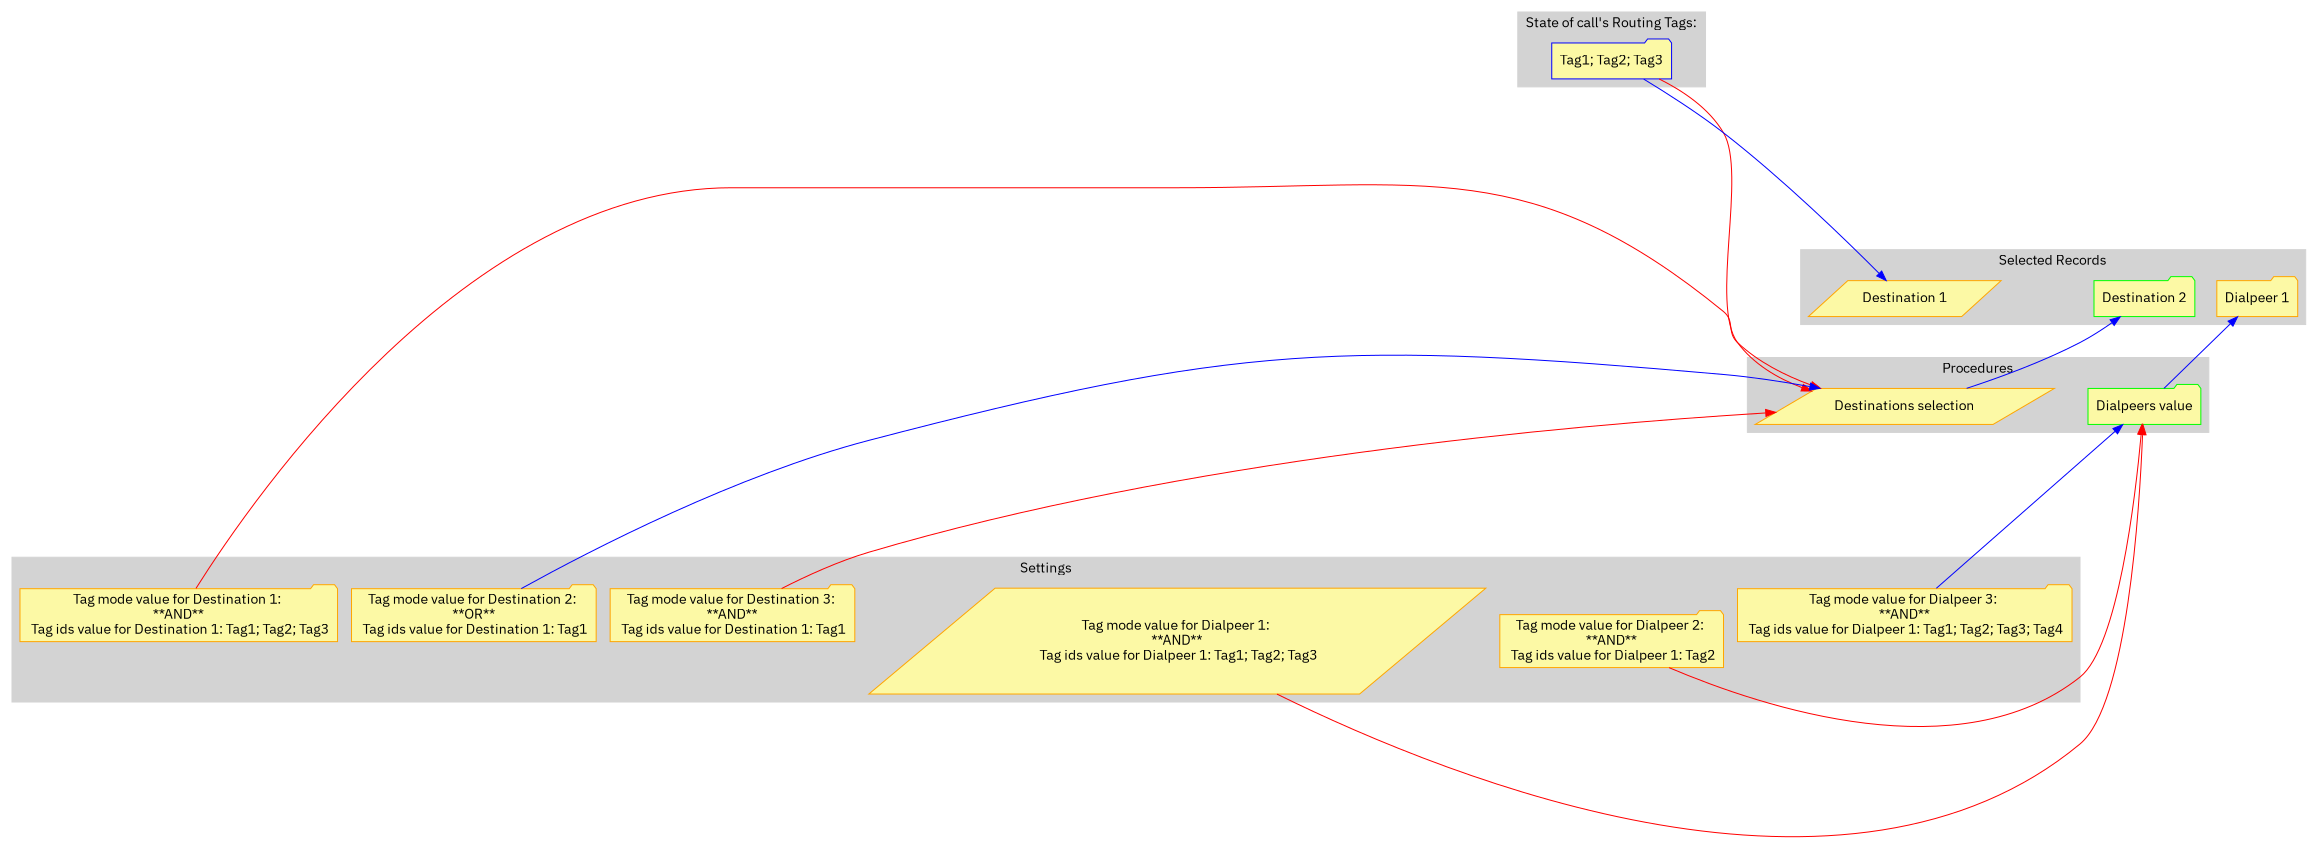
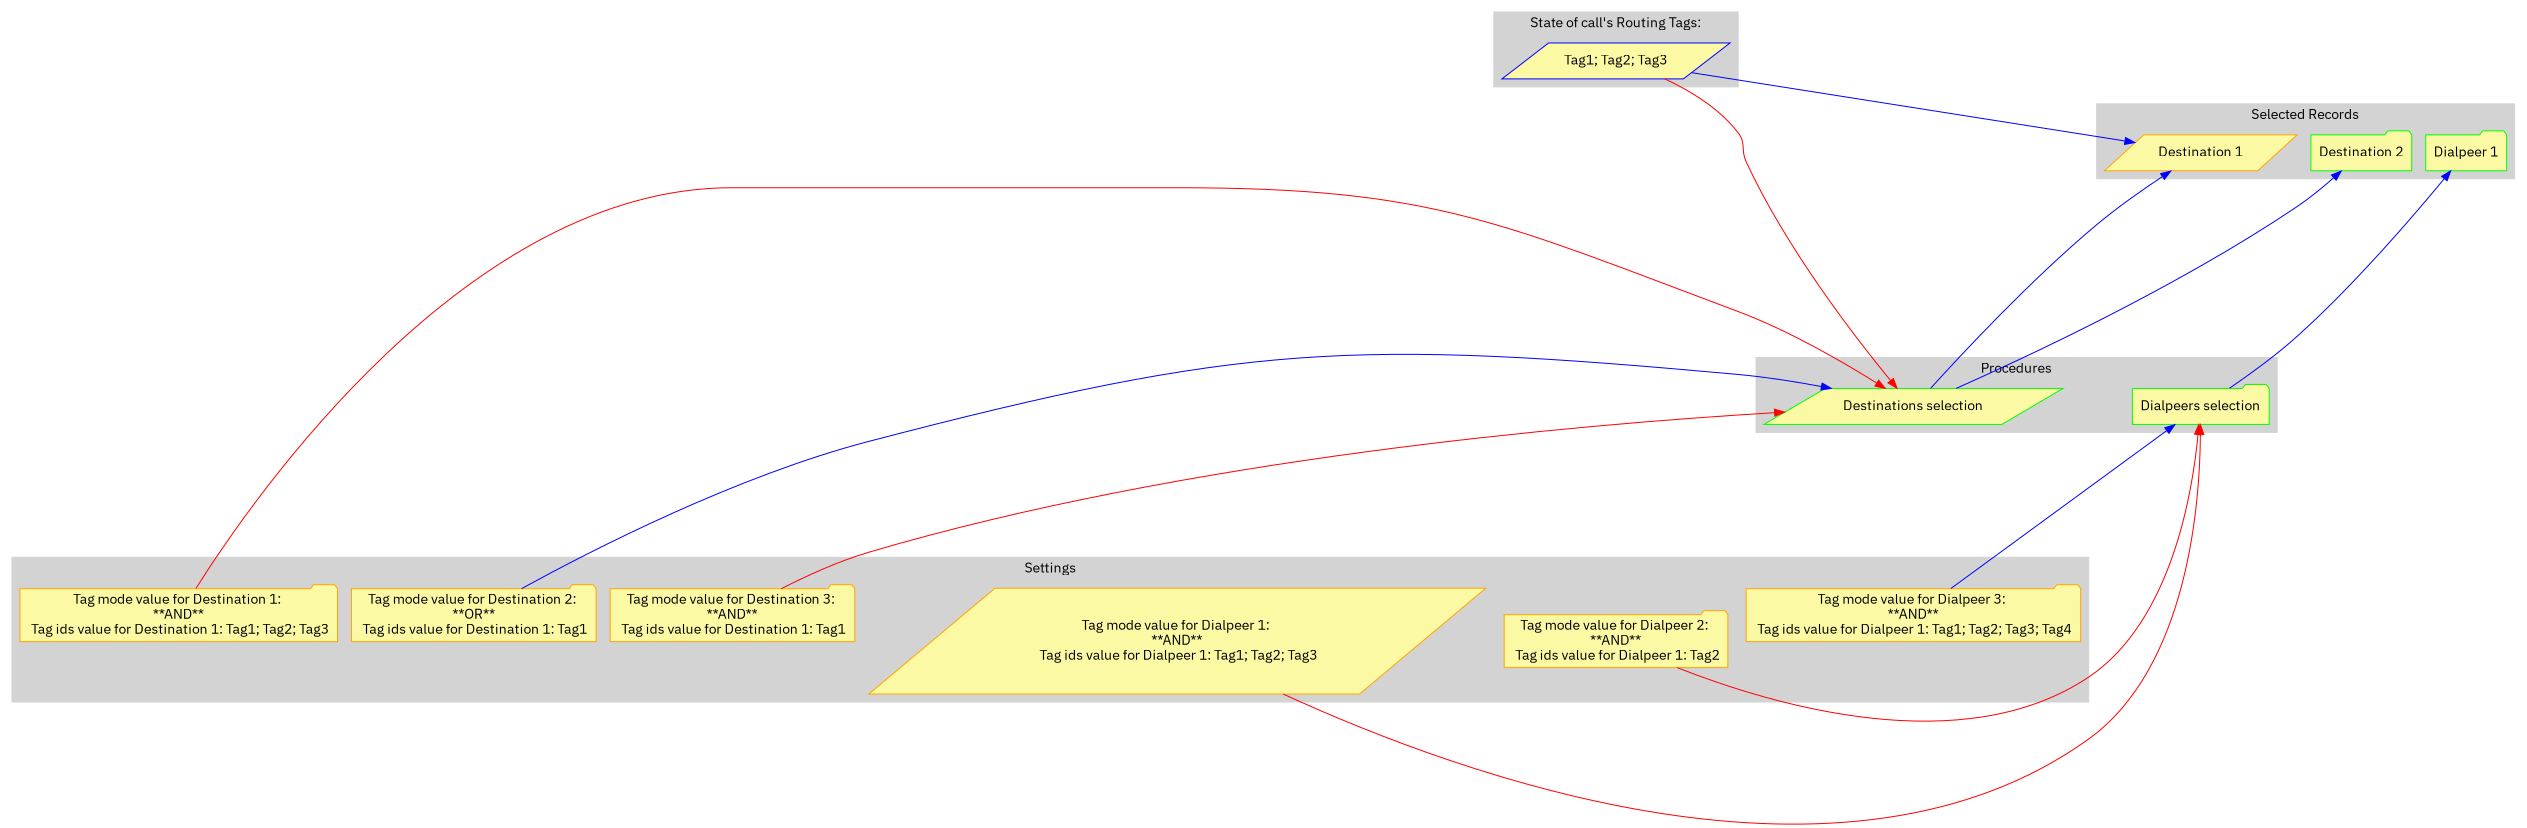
(1612, 61) -> (1616, 61)
none -> (2040, 276)
(2257, 299) -> (2466, 153)
(1905, 406) -> (1913, 406)
(2144, 406) -> (2201, 406)
